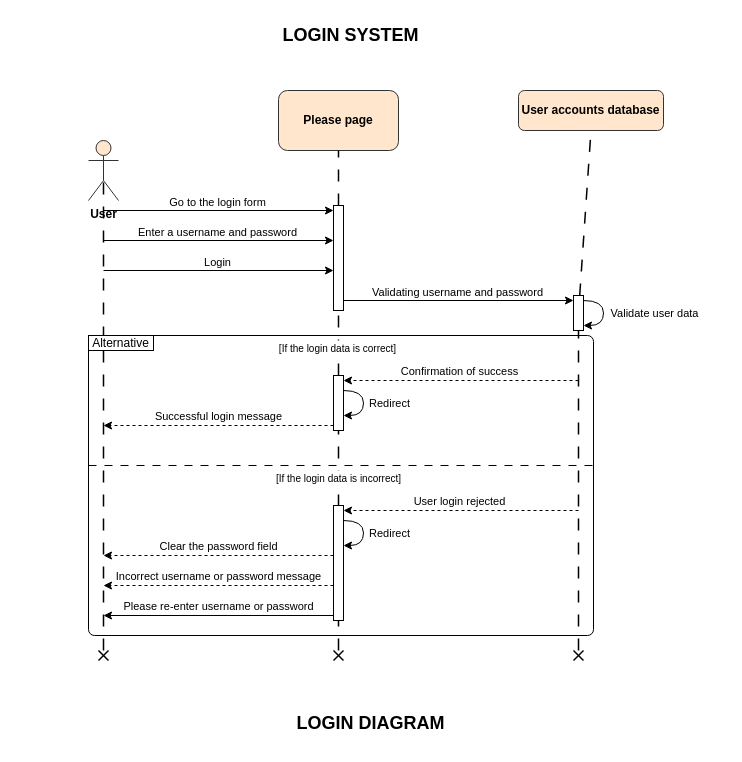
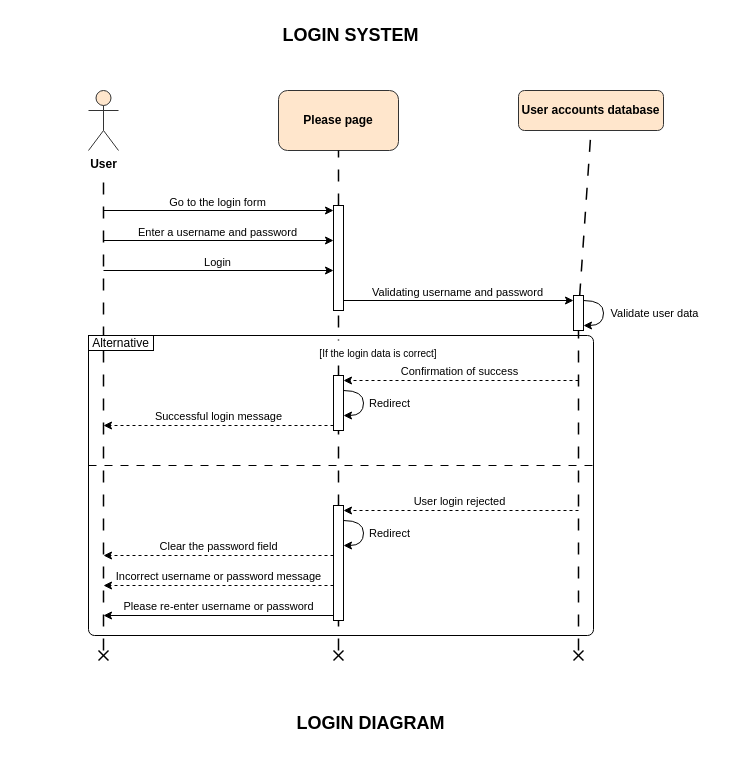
(104, 171) -> (104, 121)
(338, 348) -> (379, 353)
(339, 478) -> none
